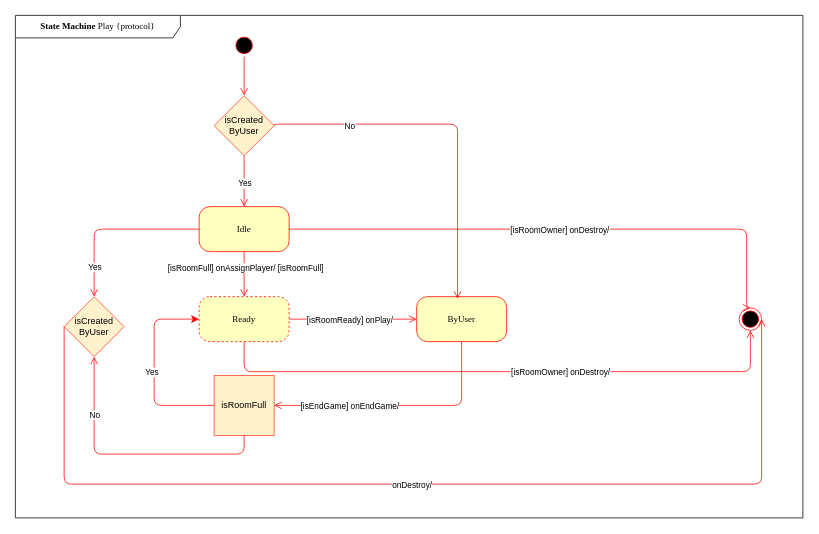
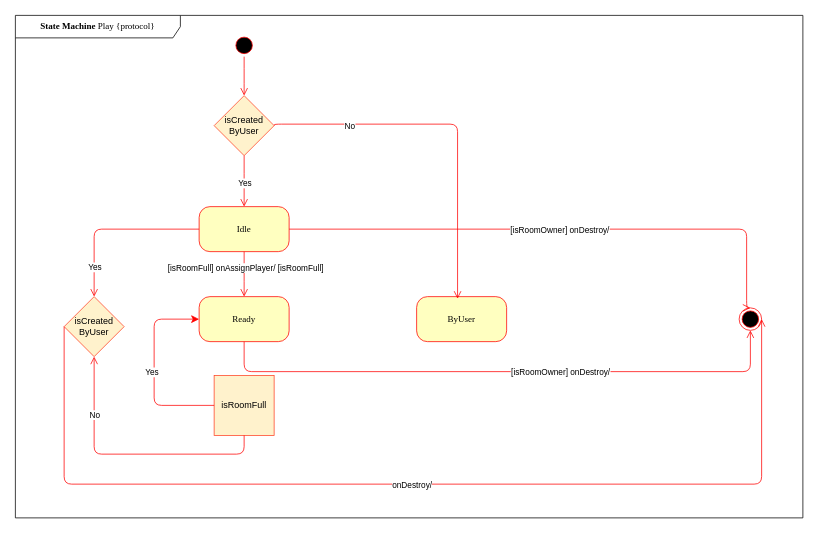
(244, 319) -> (244, 319)
(351, 319) -> none
(398, 405) -> none
